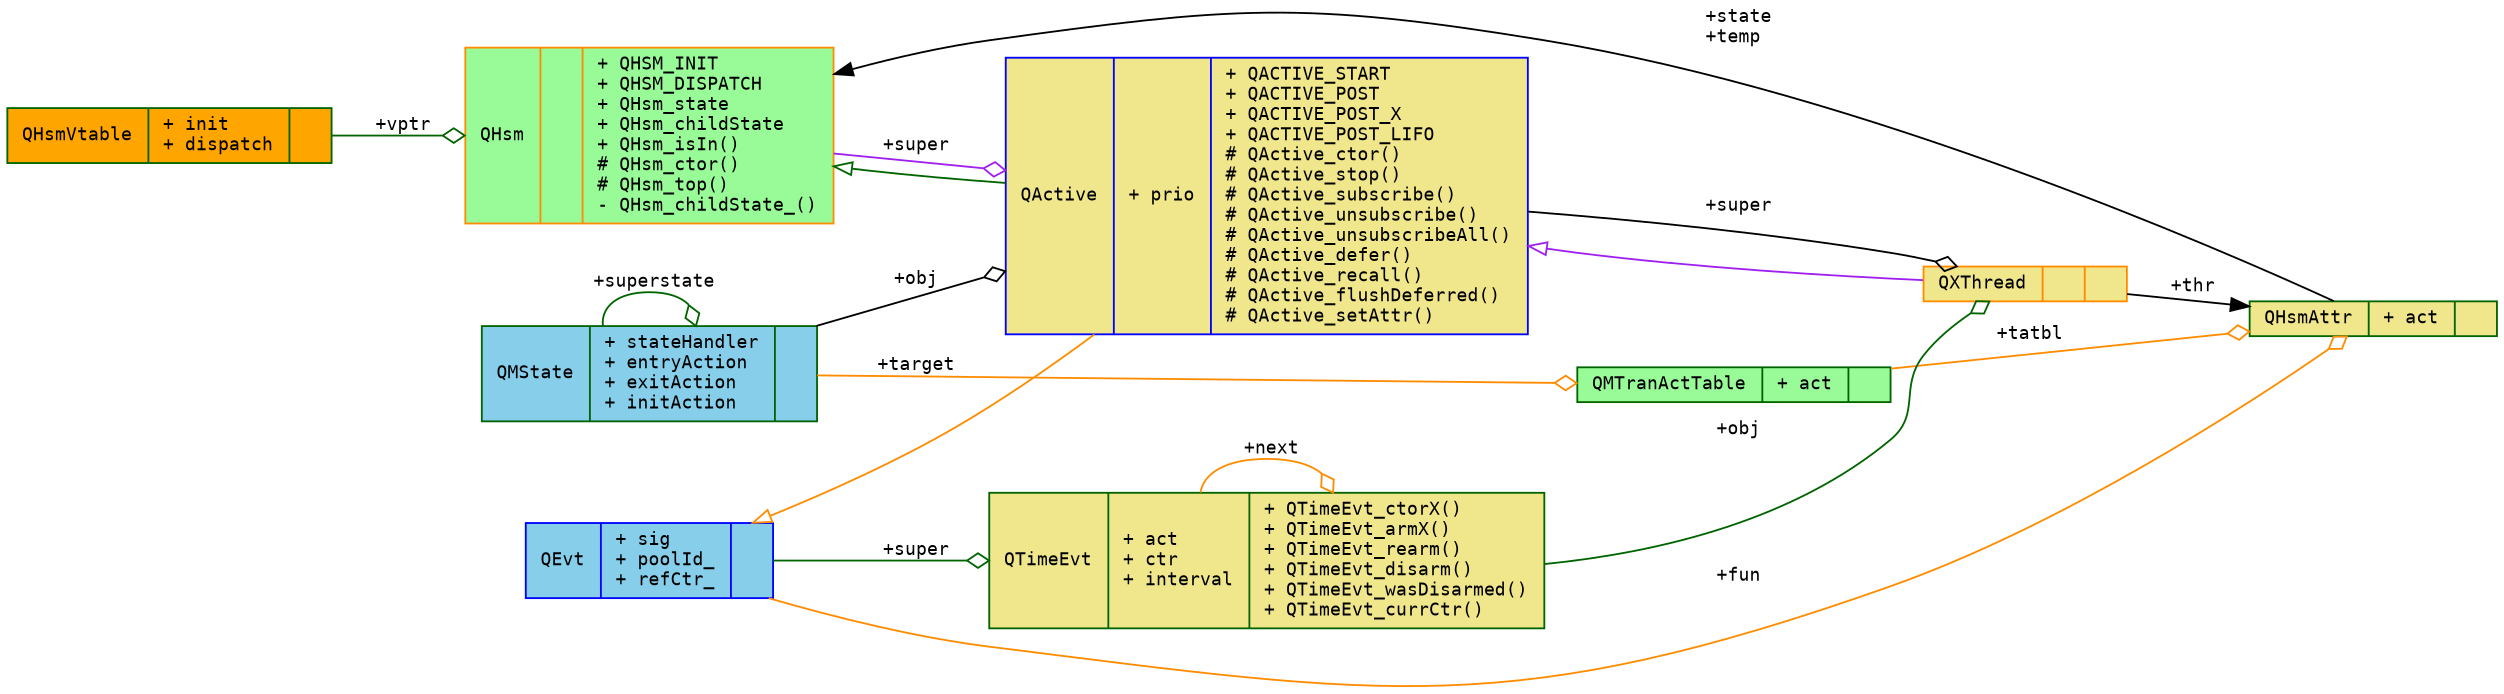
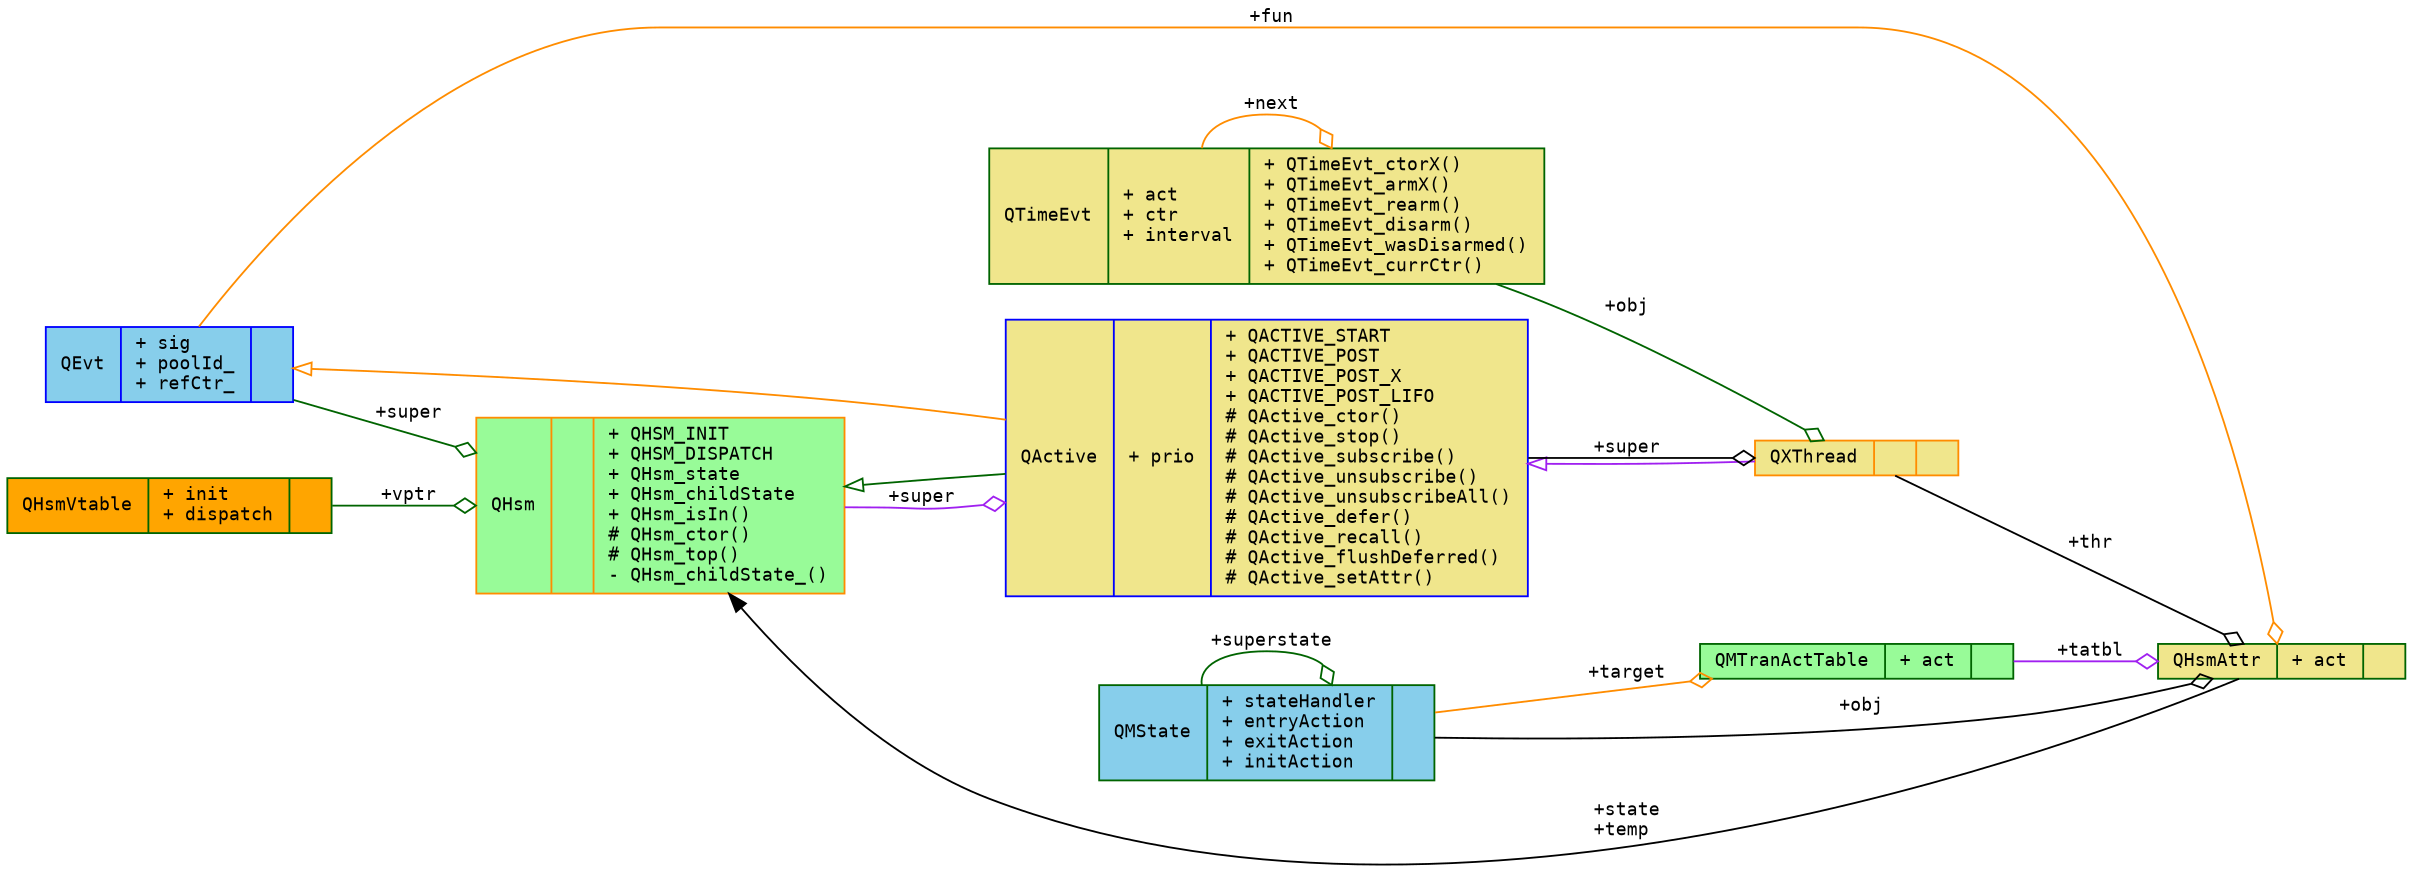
(2179, 299) -> (2059, 555)
(900, 302) -> (1815, 732)
(2059, 351) -> (2075, 661)
(870, 561) -> (374, 423)
